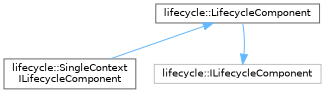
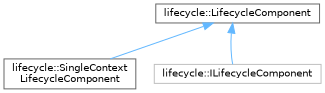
(244, 39) -> (231, 49)
(70, 74) -> (70, 74)
